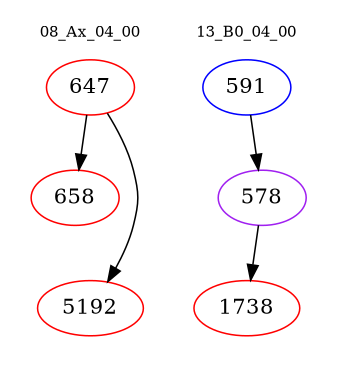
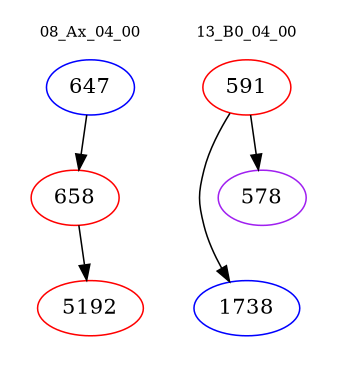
(90, 87) -> (90, 87)
(247, 87) -> (247, 87)
(137, 190) -> (82, 245)
(256, 245) -> (200, 190)
(247, 308) -> (247, 308)
